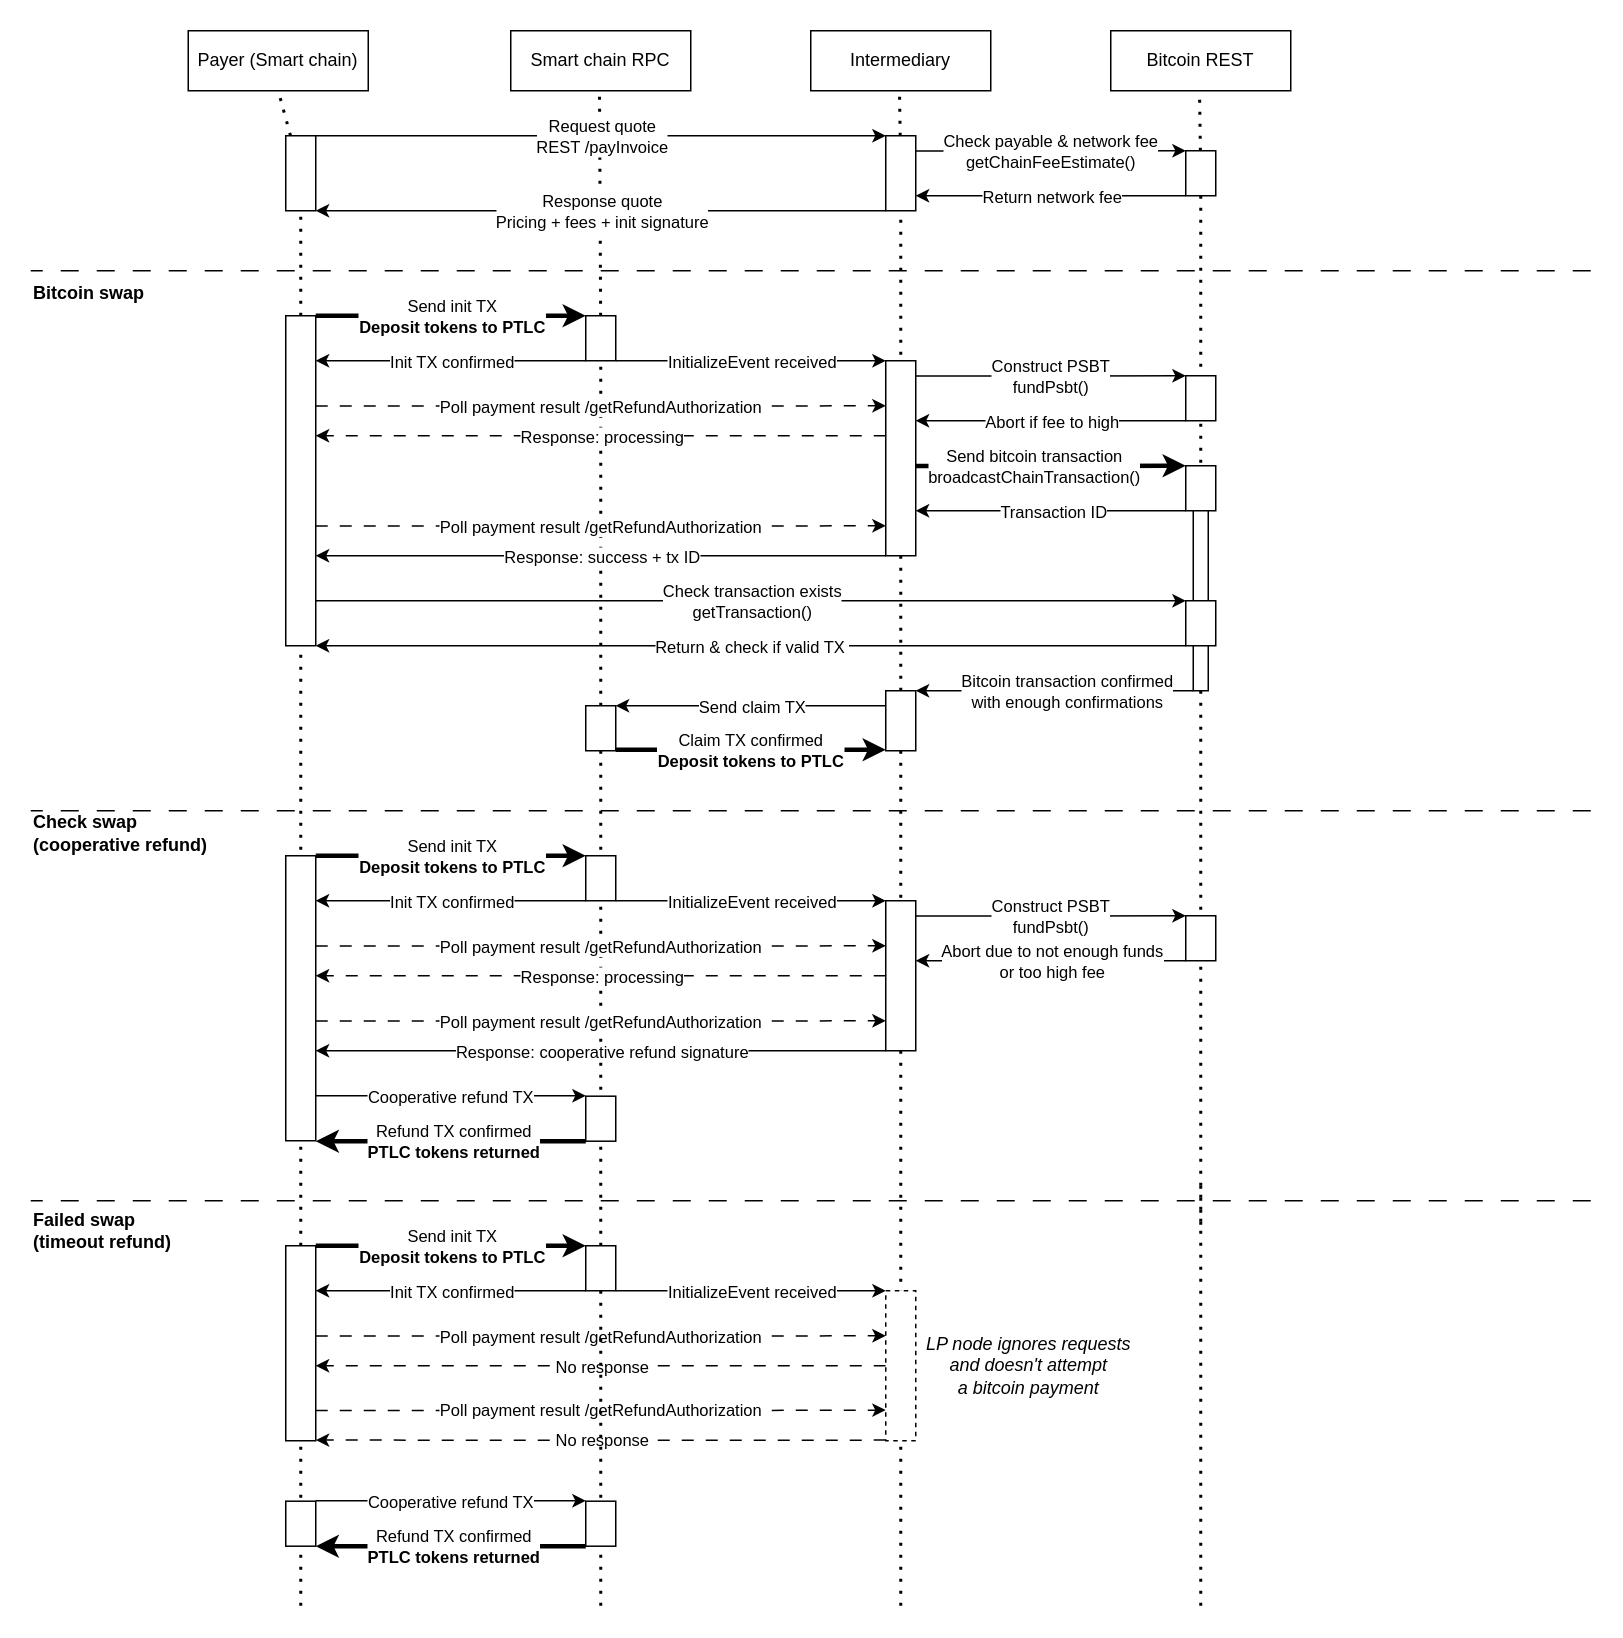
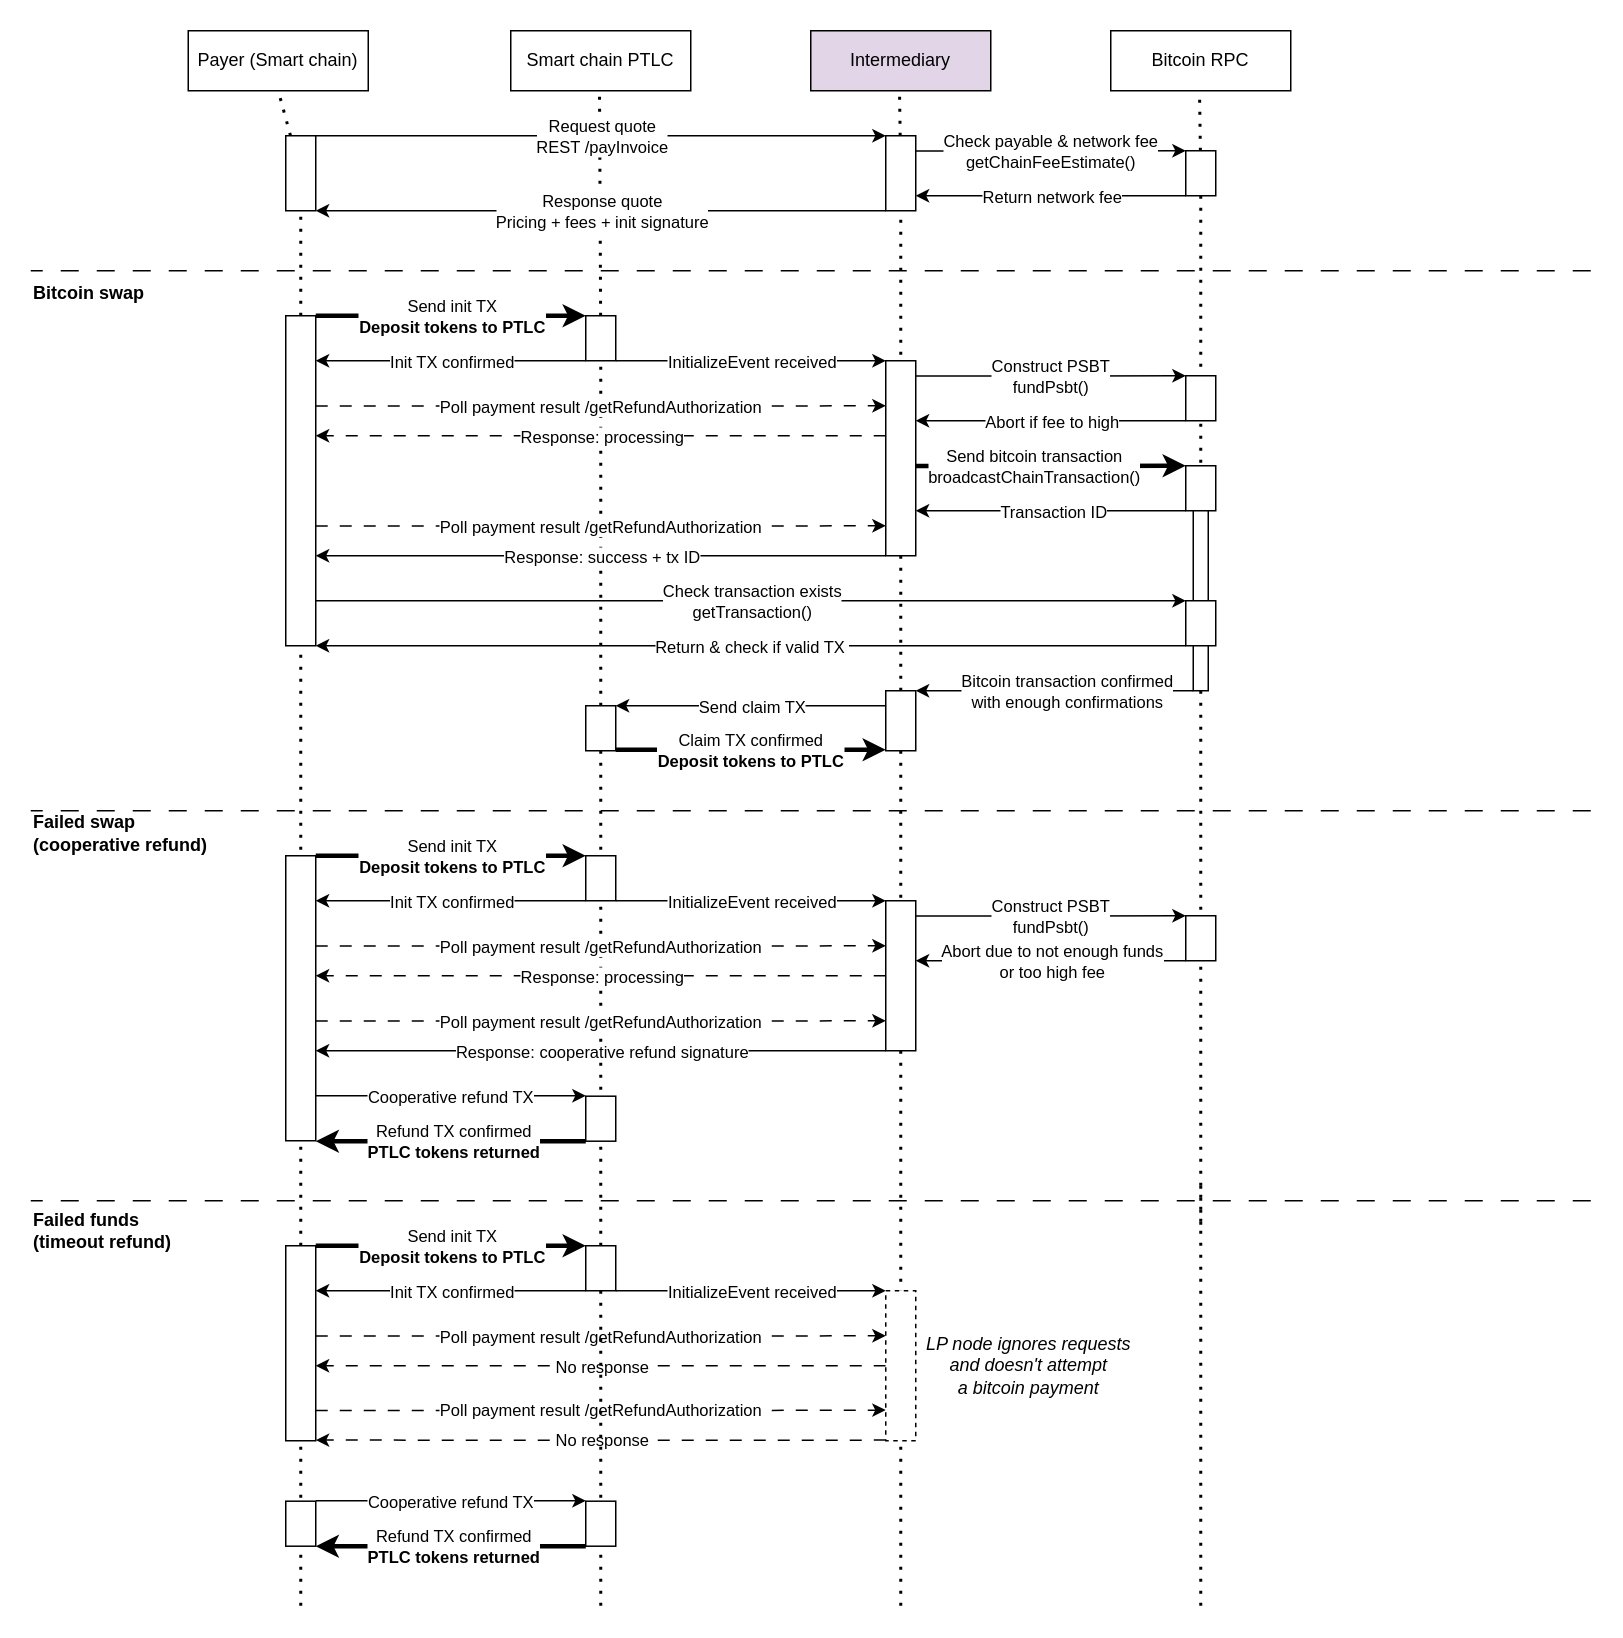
(601, 61) -> (601, 61)
(901, 61) -> (901, 61)
(1201, 61) -> (1201, 61)
(130, 833) -> (130, 833)
(110, 1231) -> (110, 1231)
